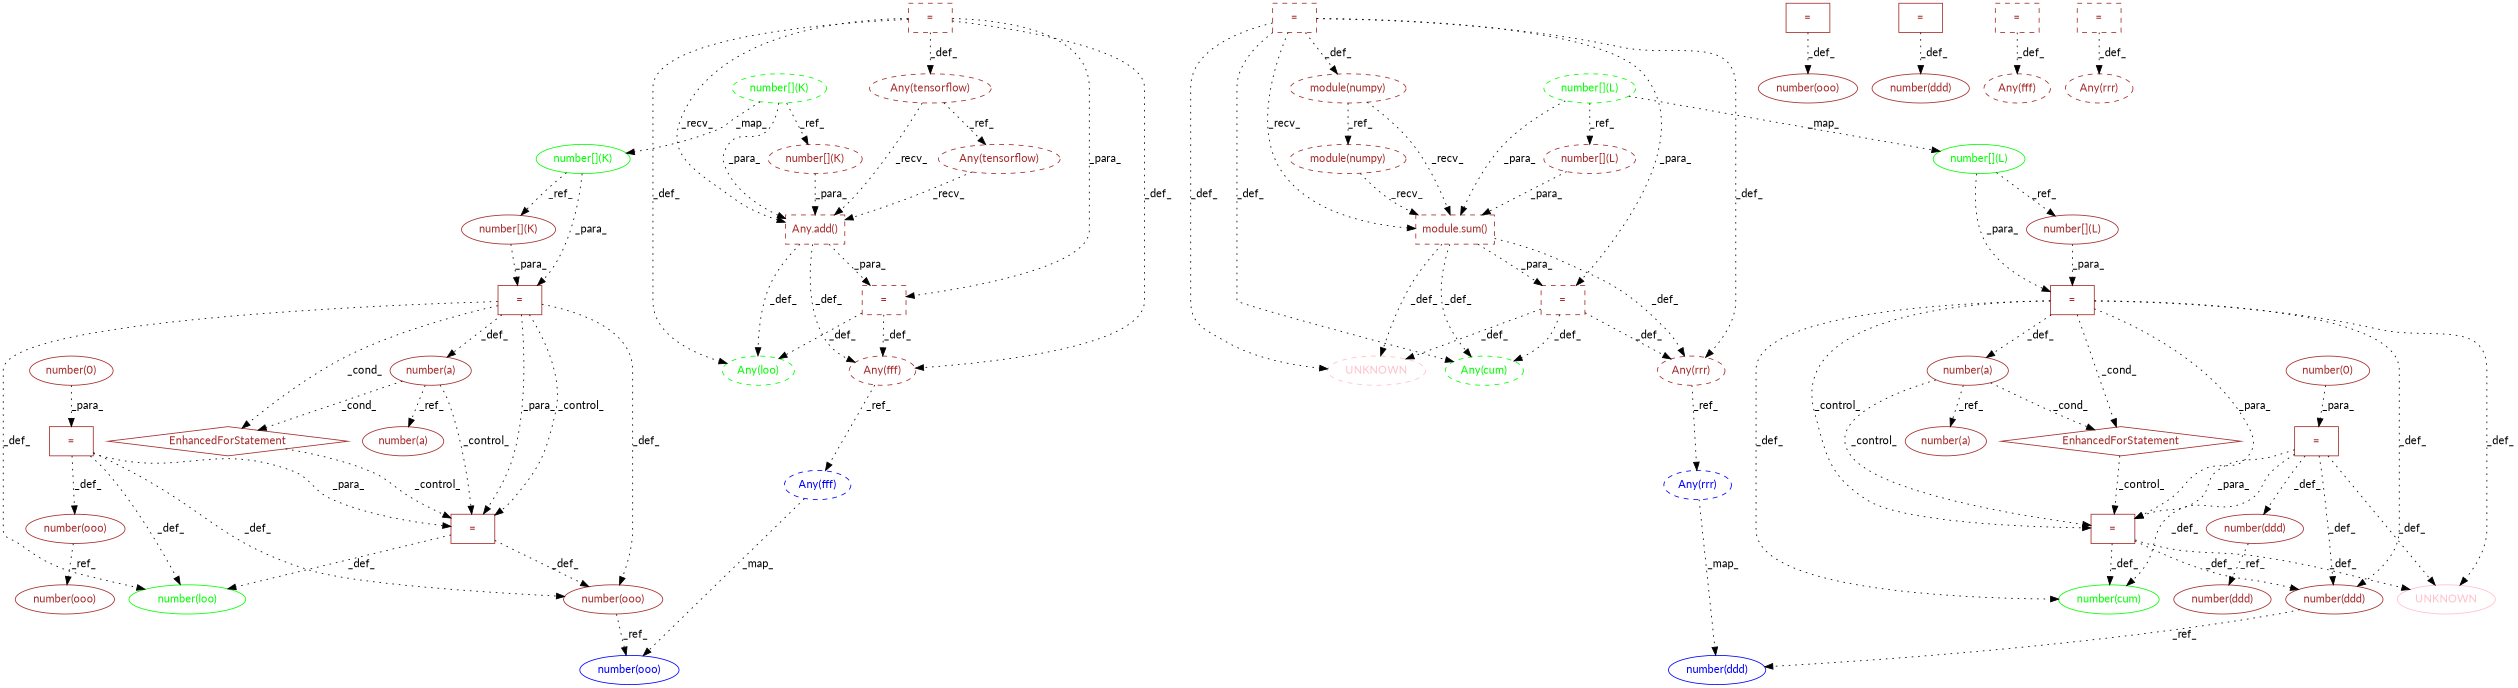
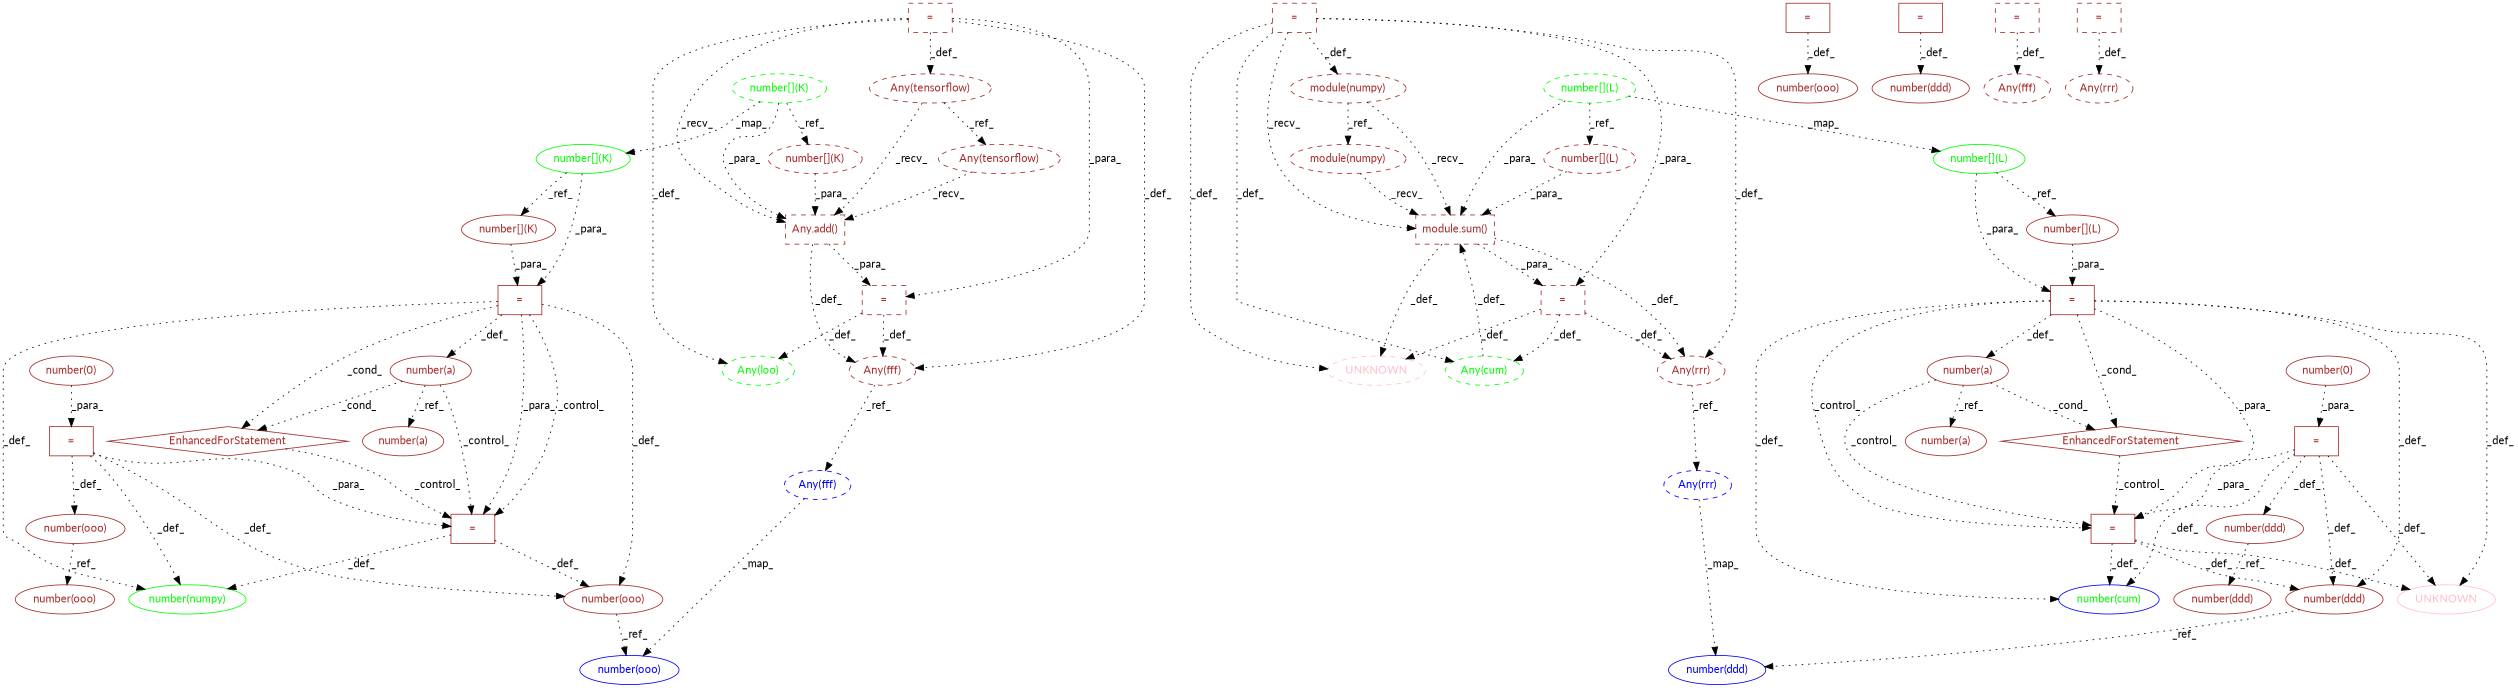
(768, 291) -> none
(1442, 300) -> (1476, 303)
(187, 599) -> (187, 599)
(2109, 599) -> (2109, 599)
